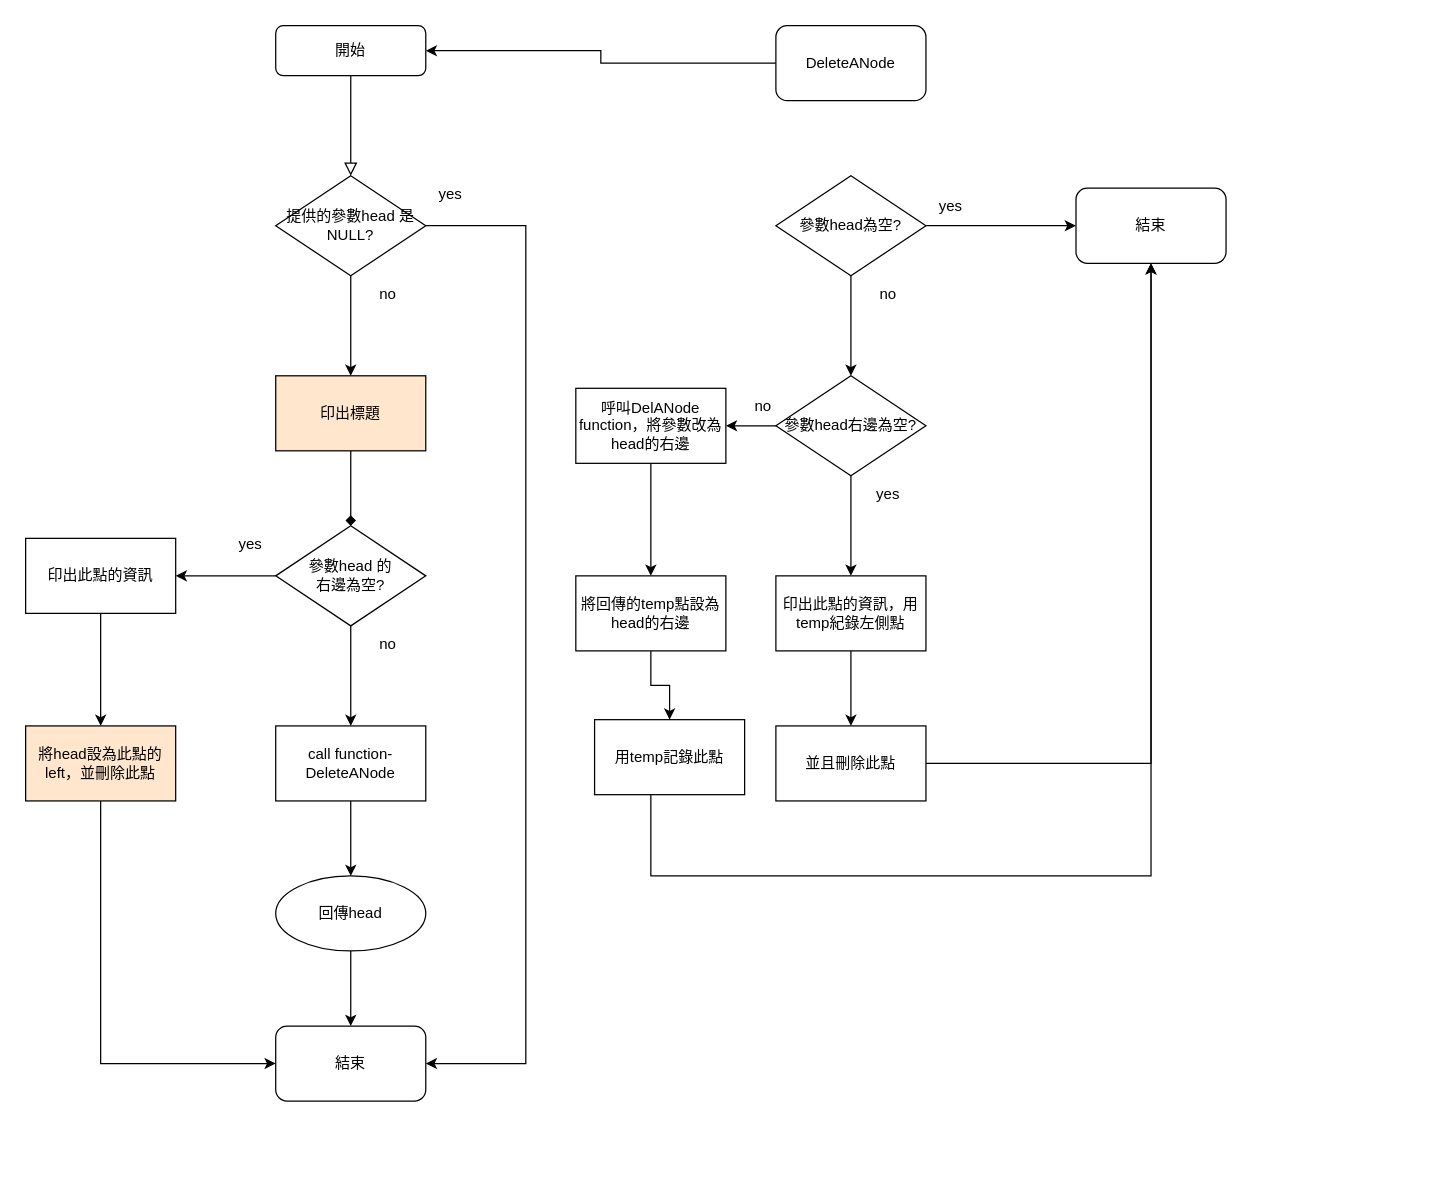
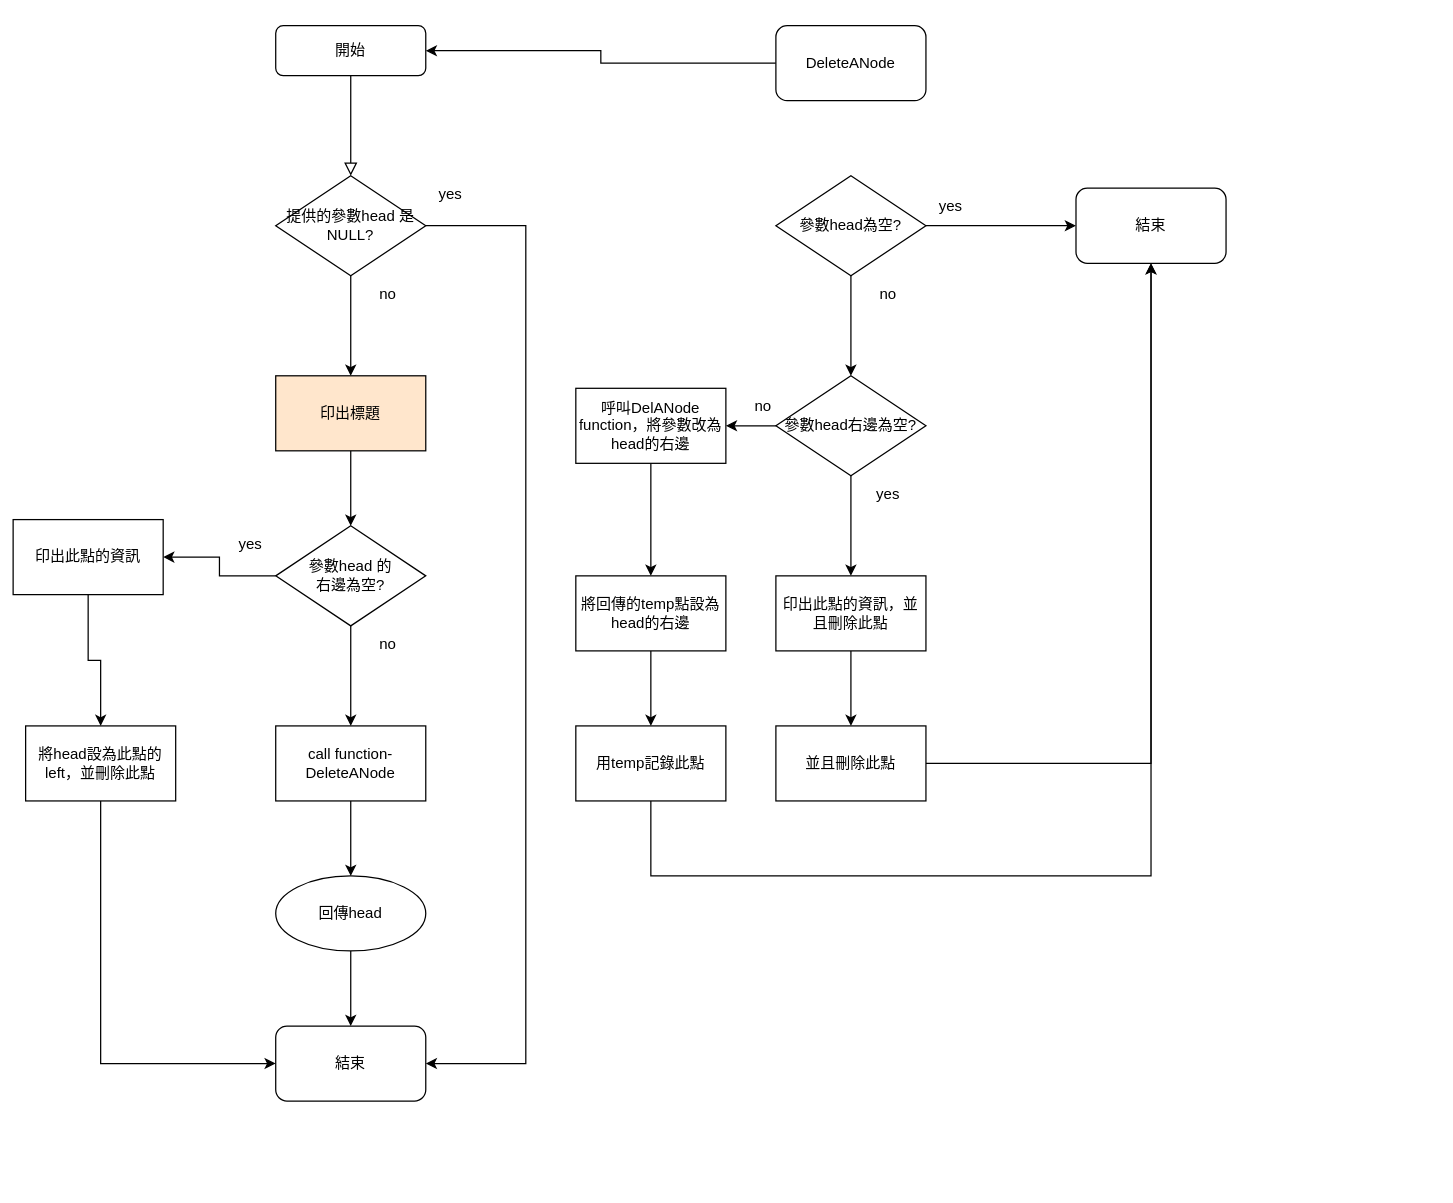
(351, 515) -> (351, 516)
(101, 576) -> (88, 557)
(851, 613) -> (851, 613)
(669, 757) -> (651, 763)
(101, 763) -> (101, 763)
